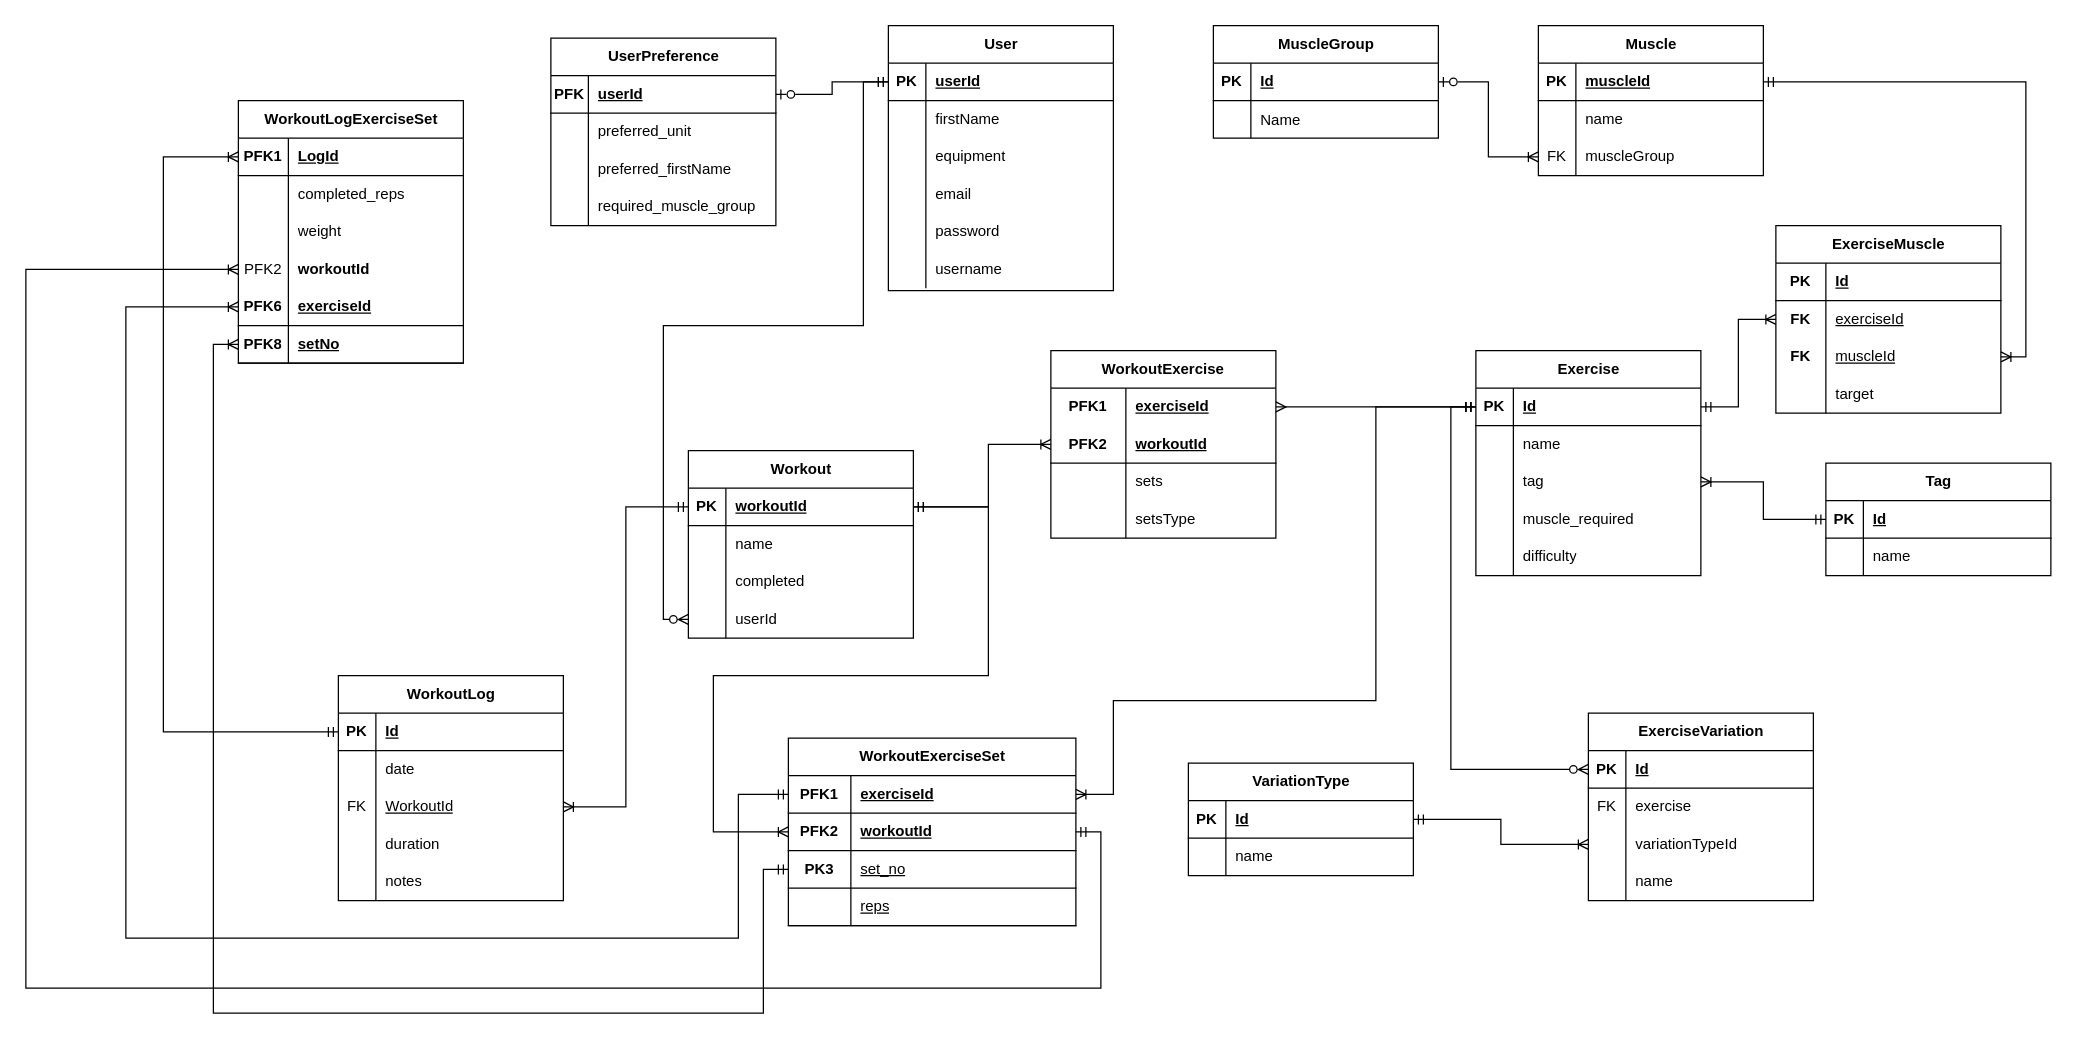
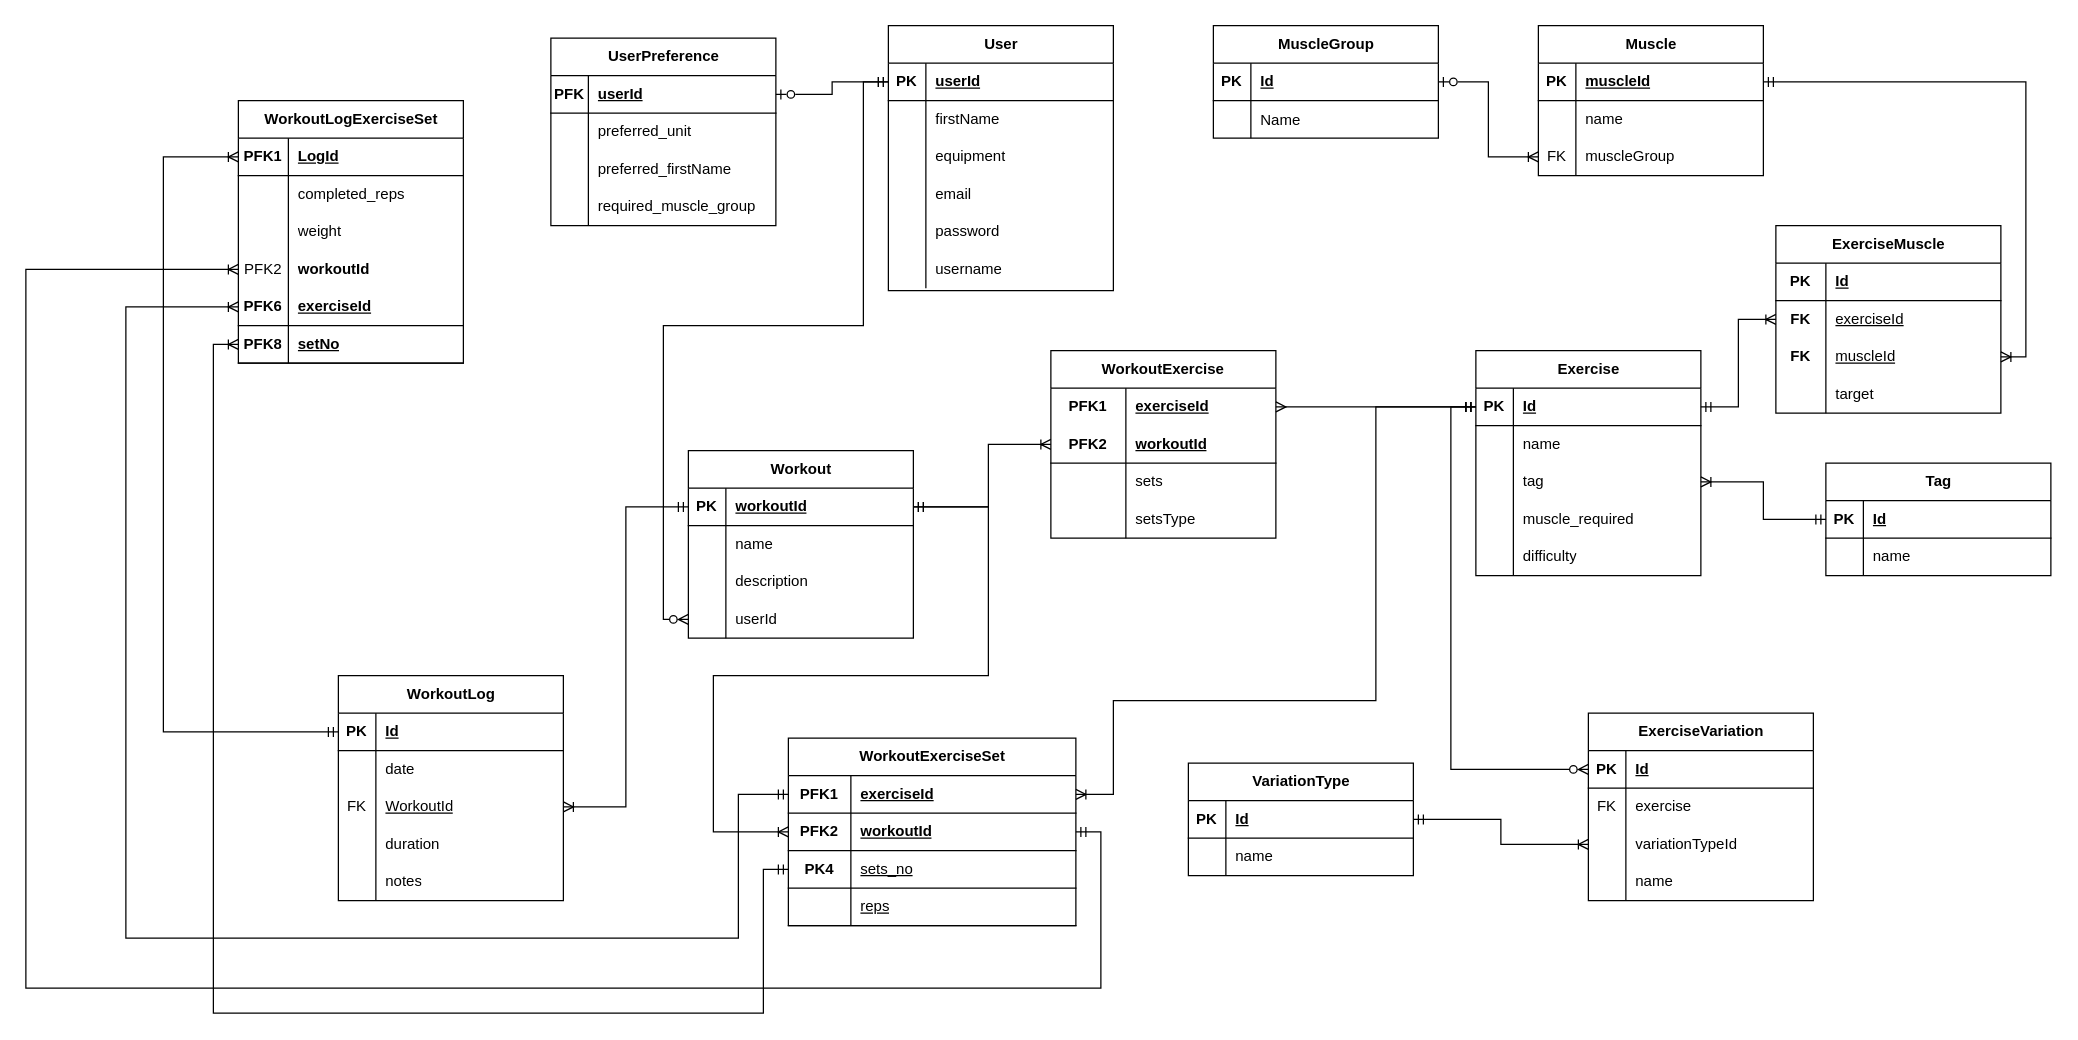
(771, 582) -> (778, 582)
(819, 869) -> (819, 869)
(886, 869) -> (890, 869)
